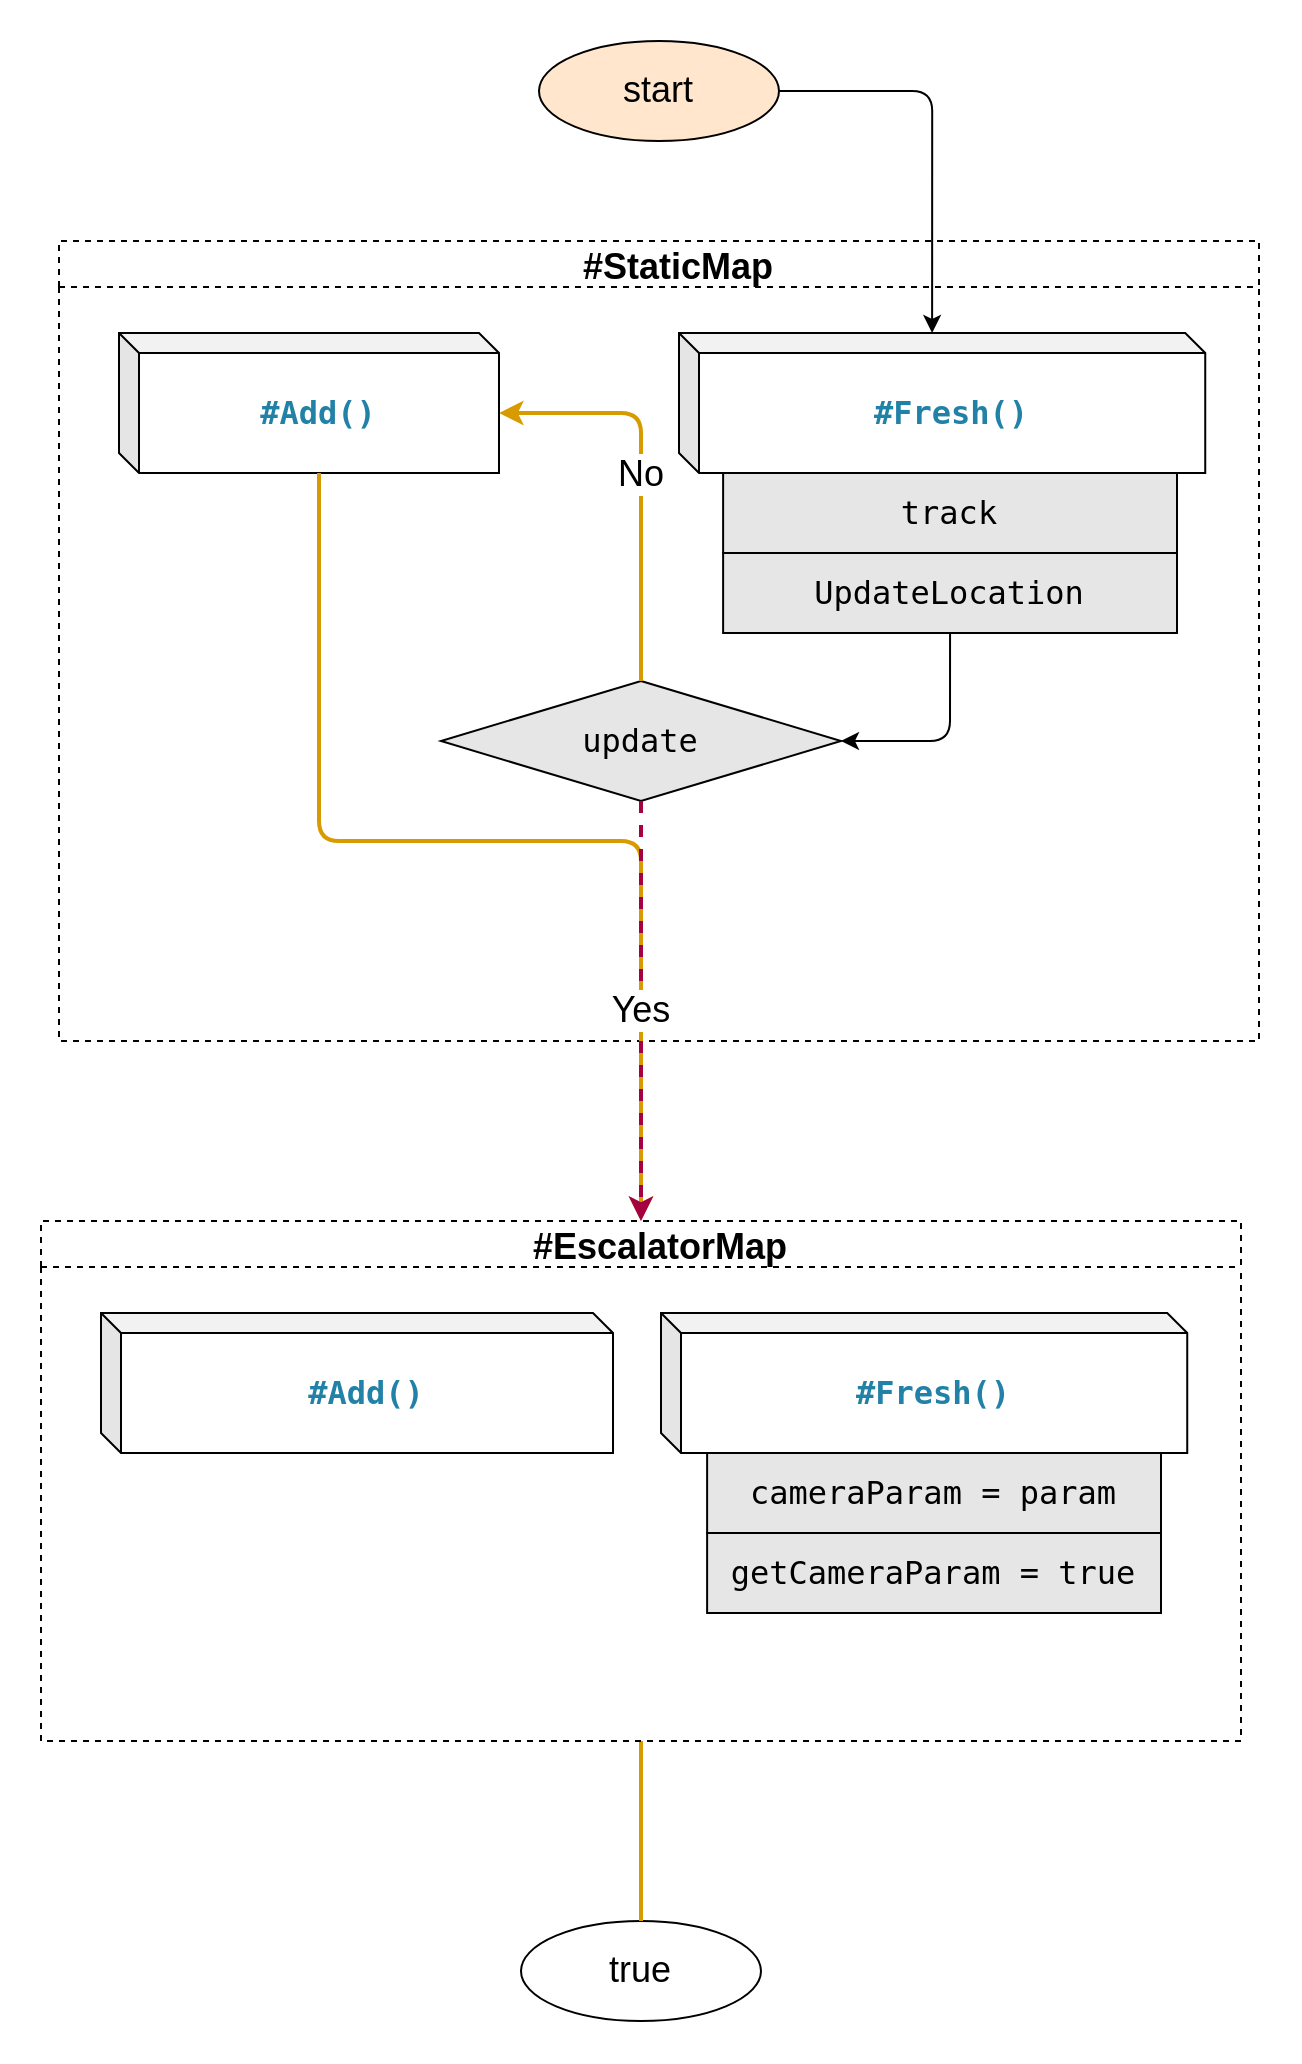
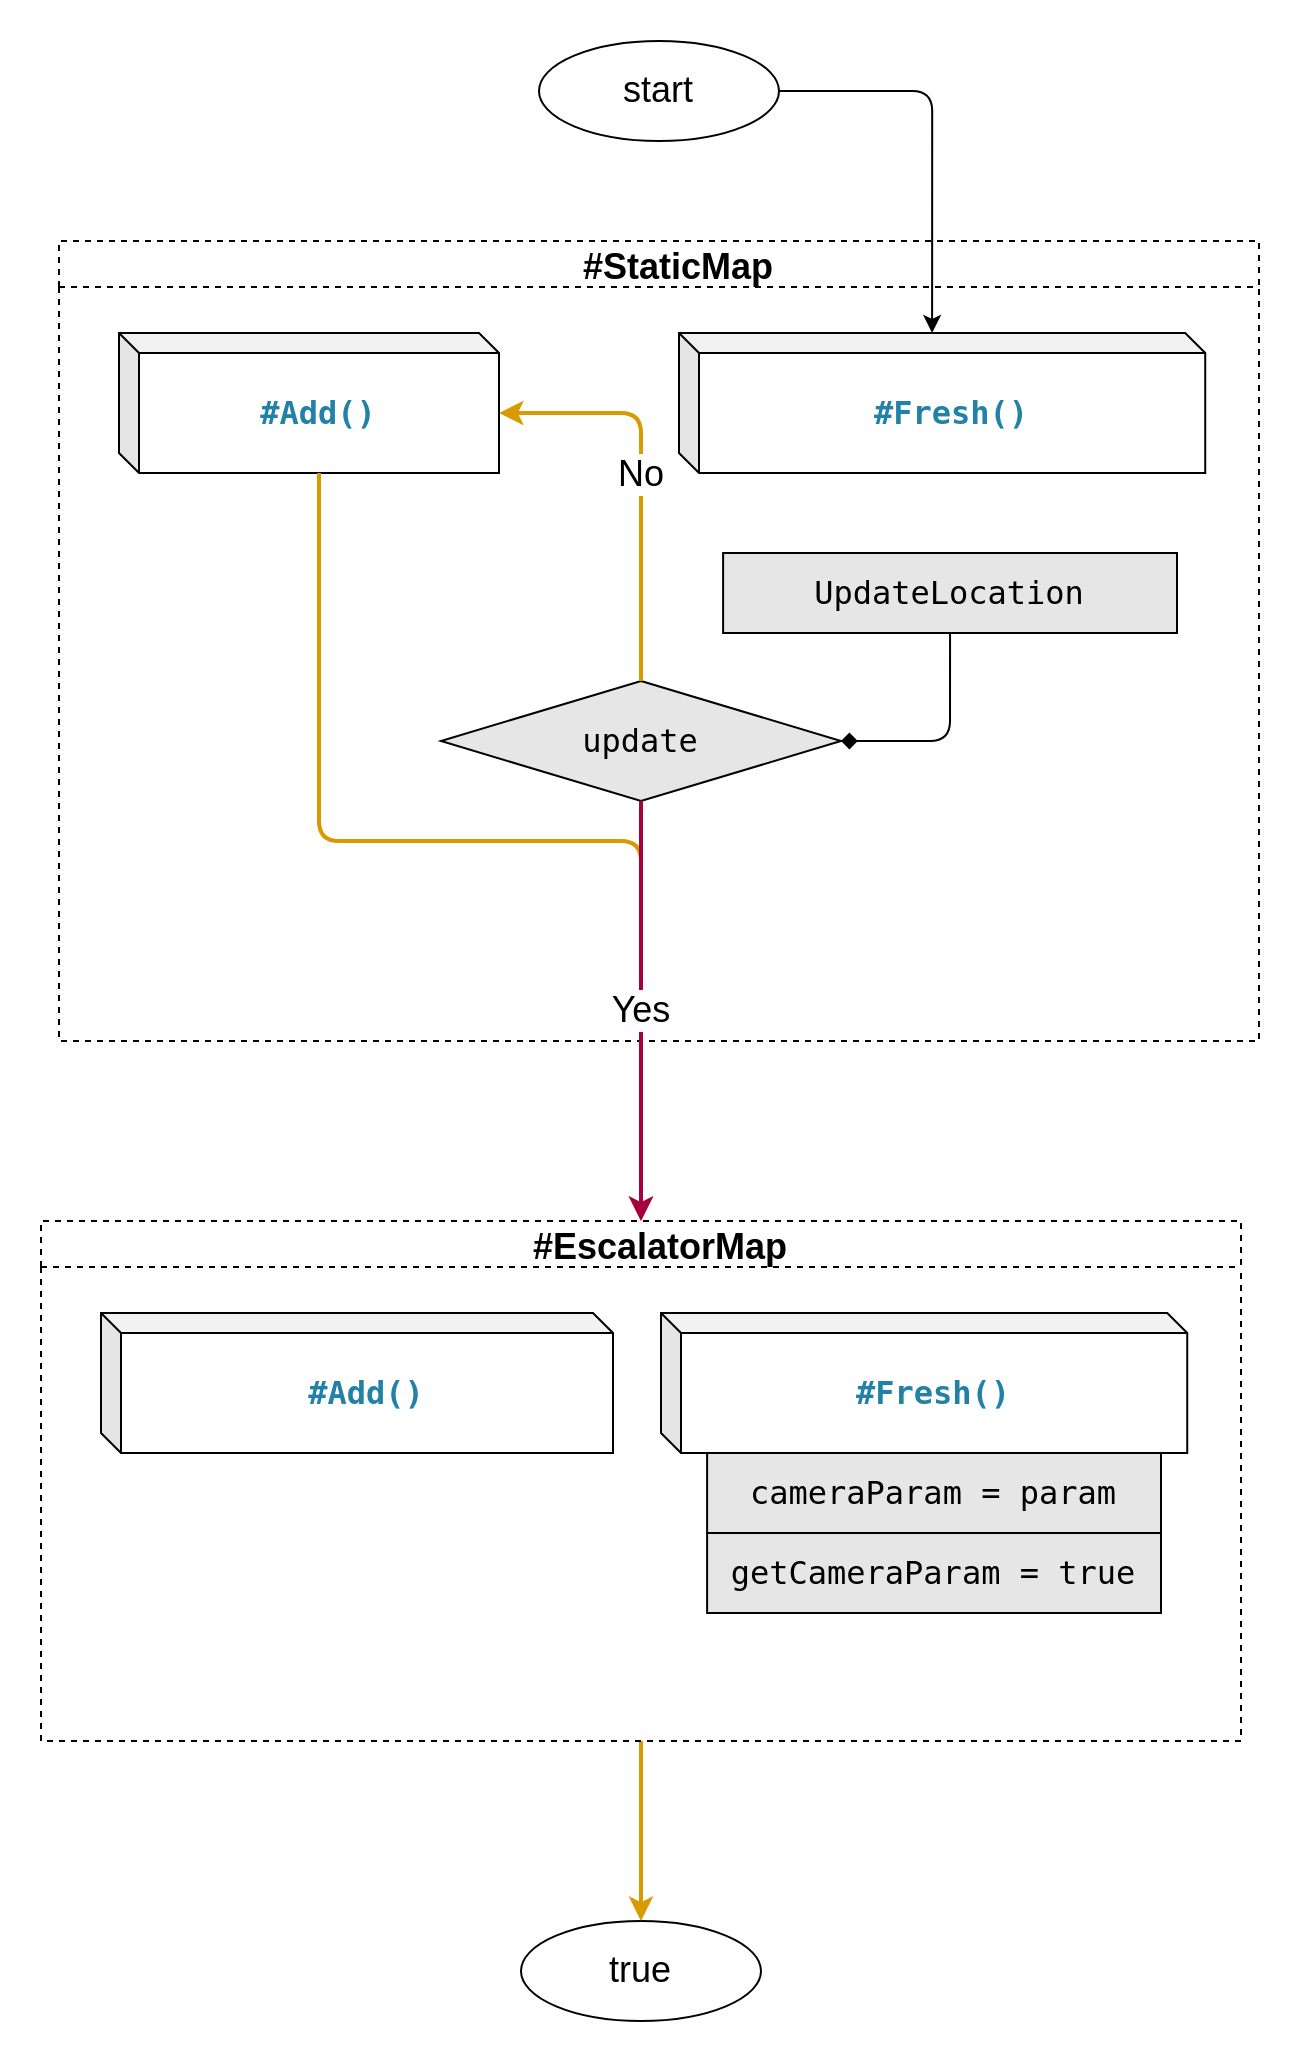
(659, 91) -> (659, 91)
(950, 513) -> none
(856, 741) -> (857, 741)
(641, 818) -> (641, 818)
(641, 1910) -> (641, 1902)
